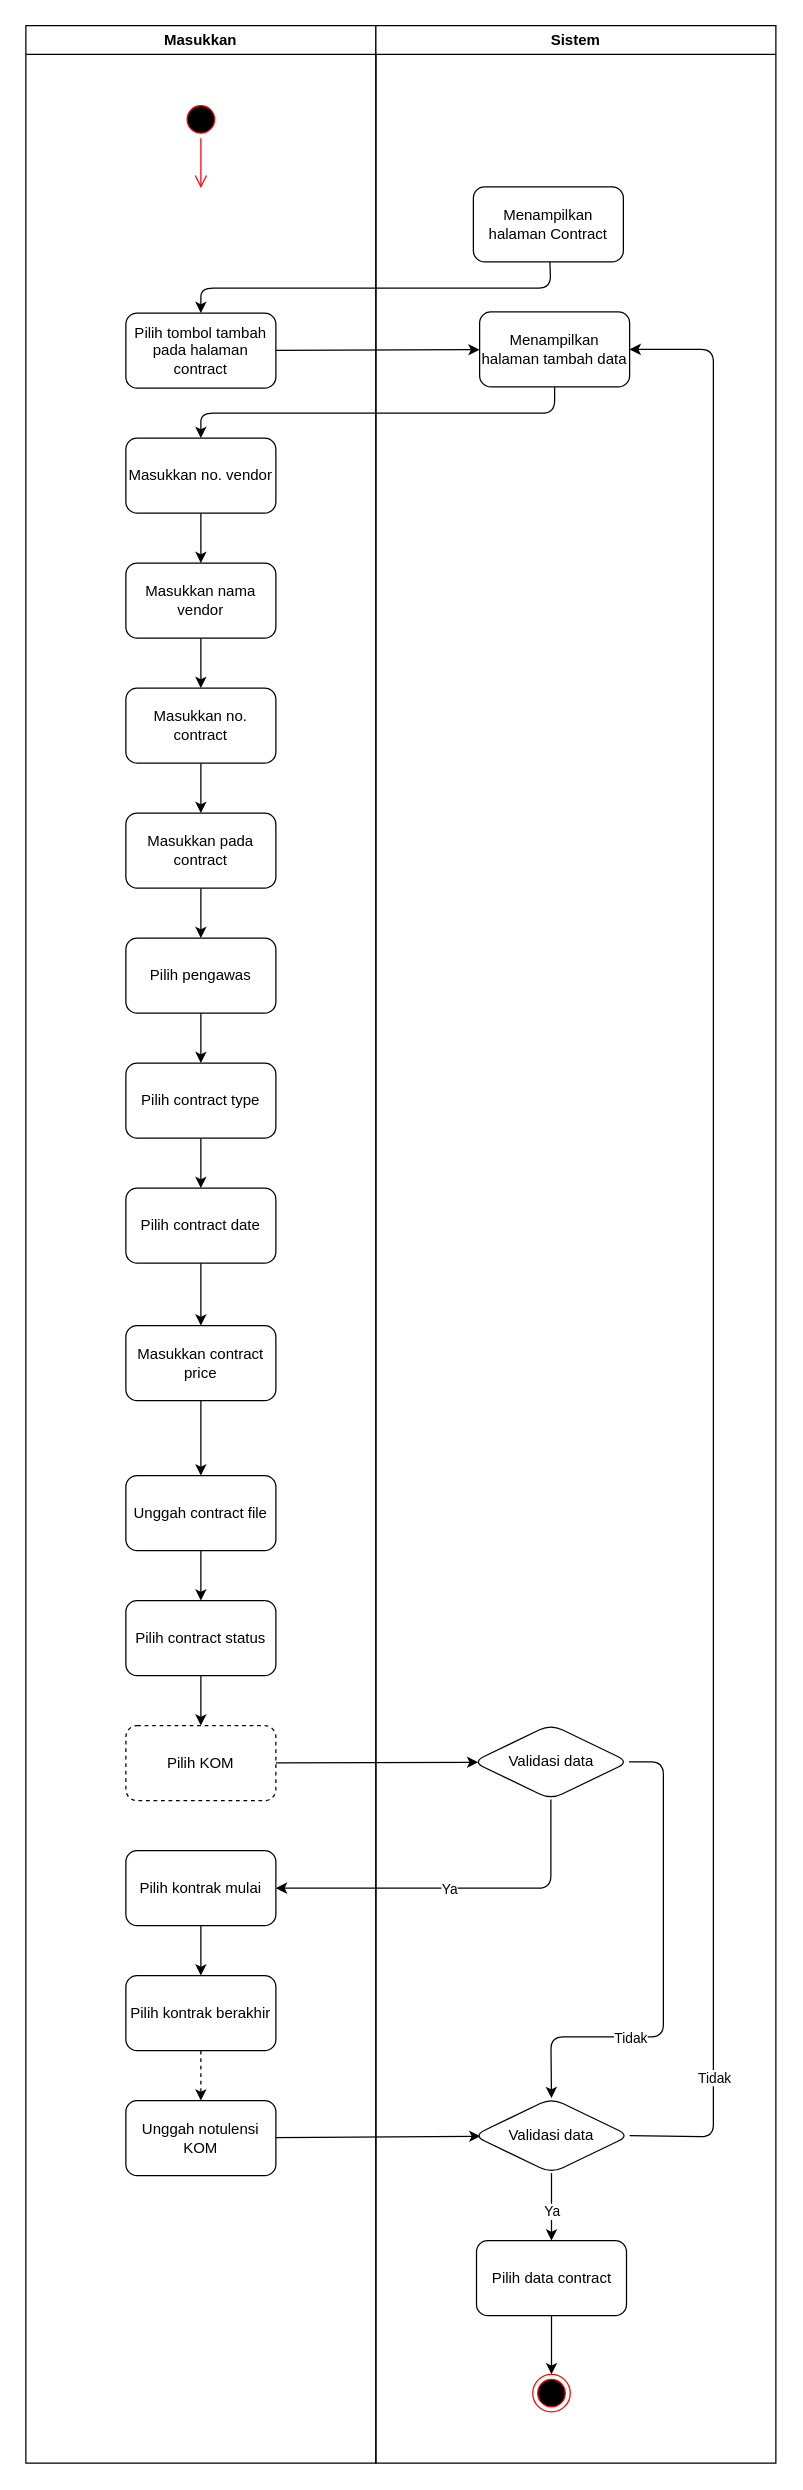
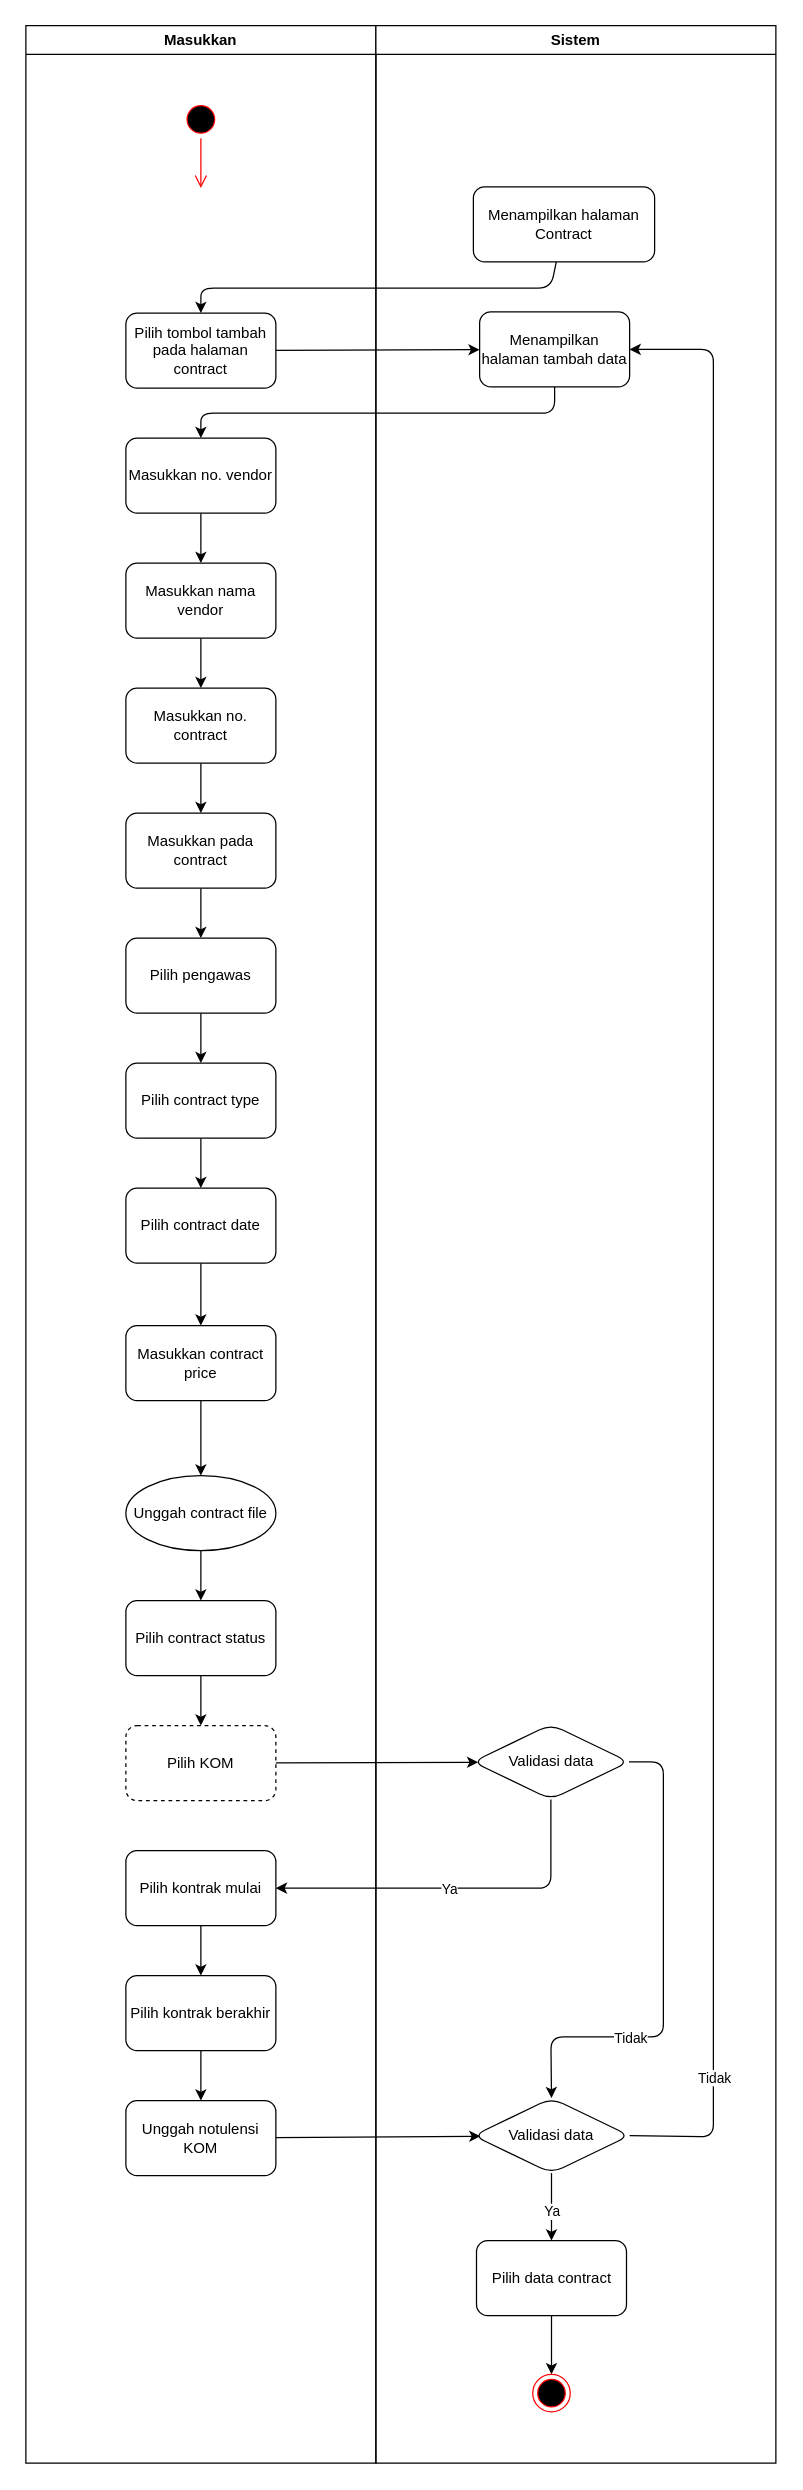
(548, 224) -> (564, 224)
(201, 1513) -> (201, 1513)
(201, 2071) -> (201, 2071)
